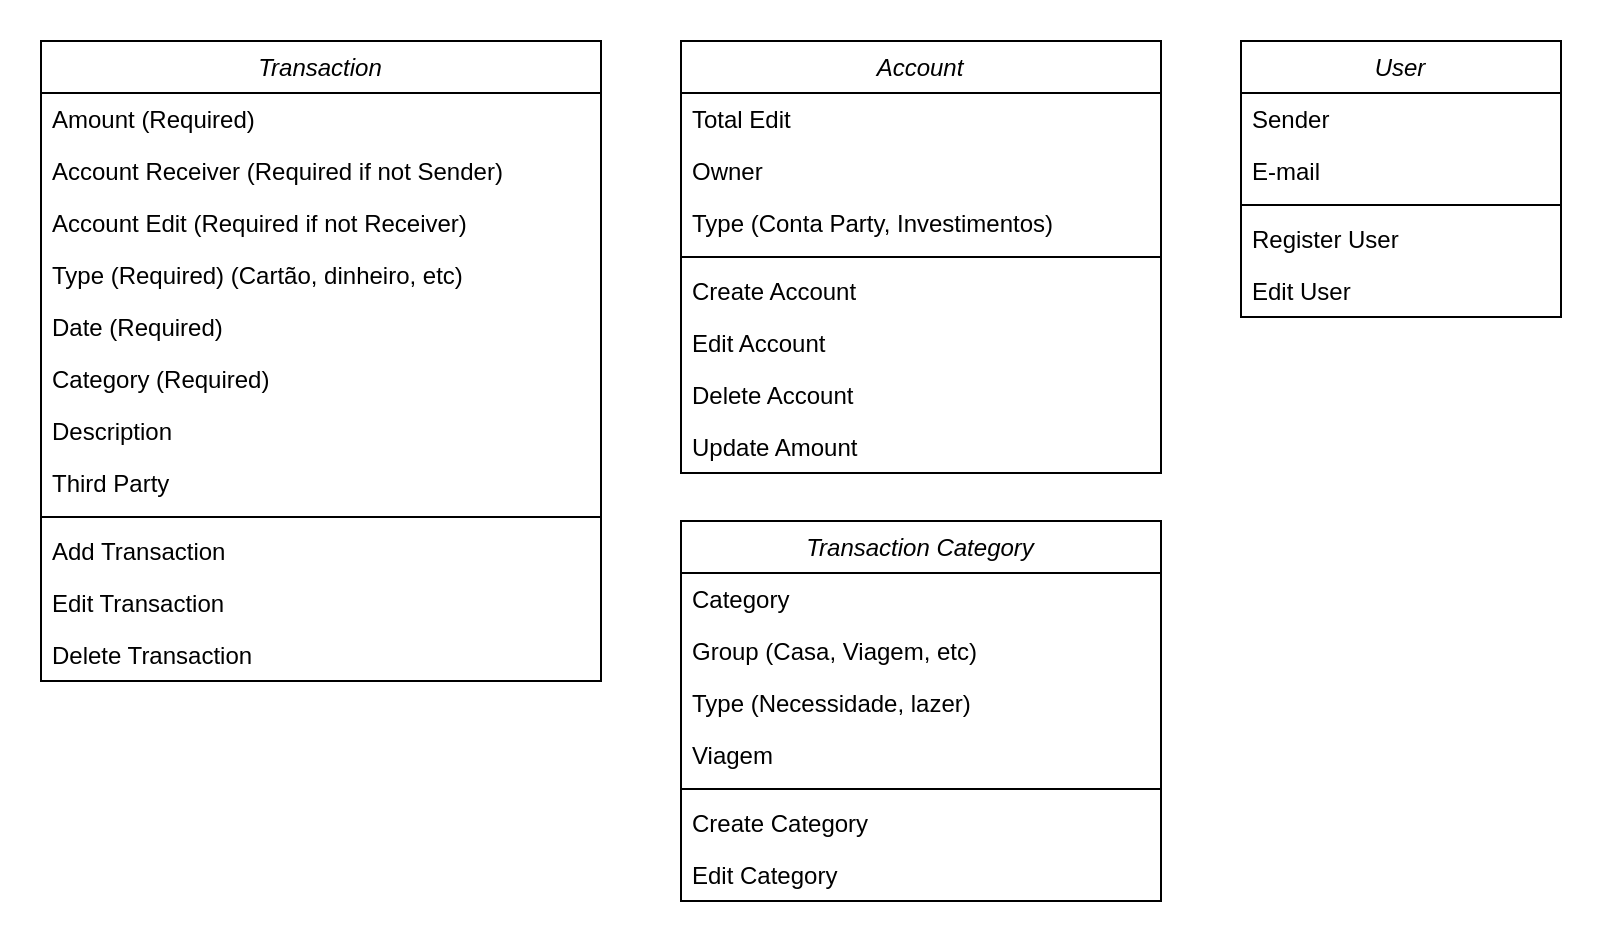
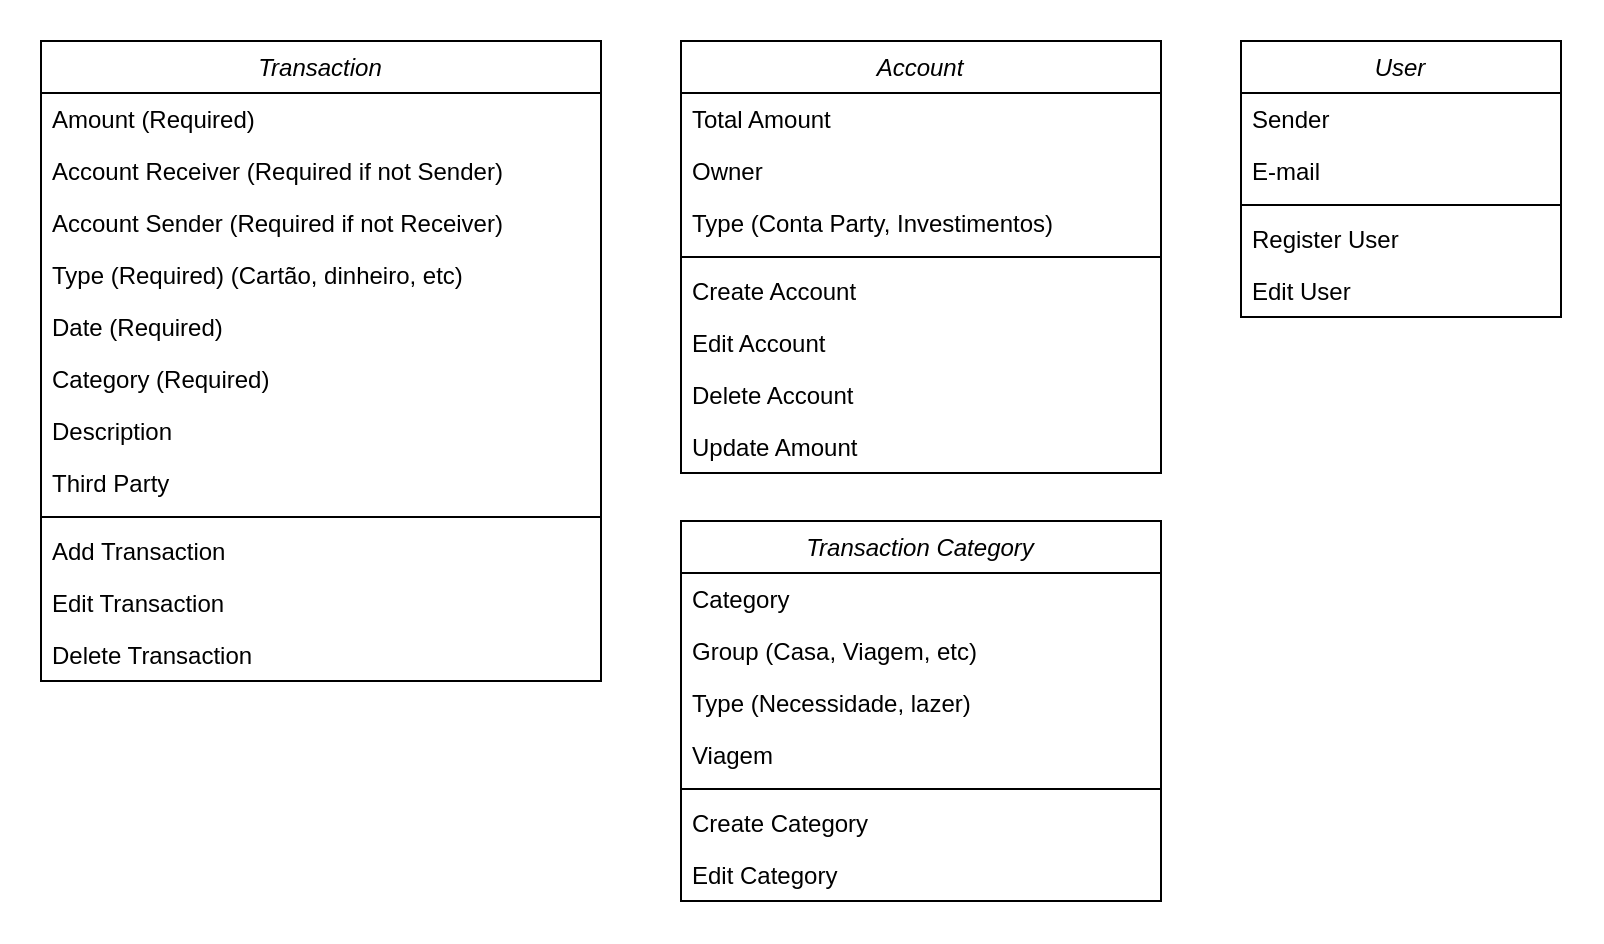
(750, 120) -> (766, 120)
(286, 224) -> (303, 224)
